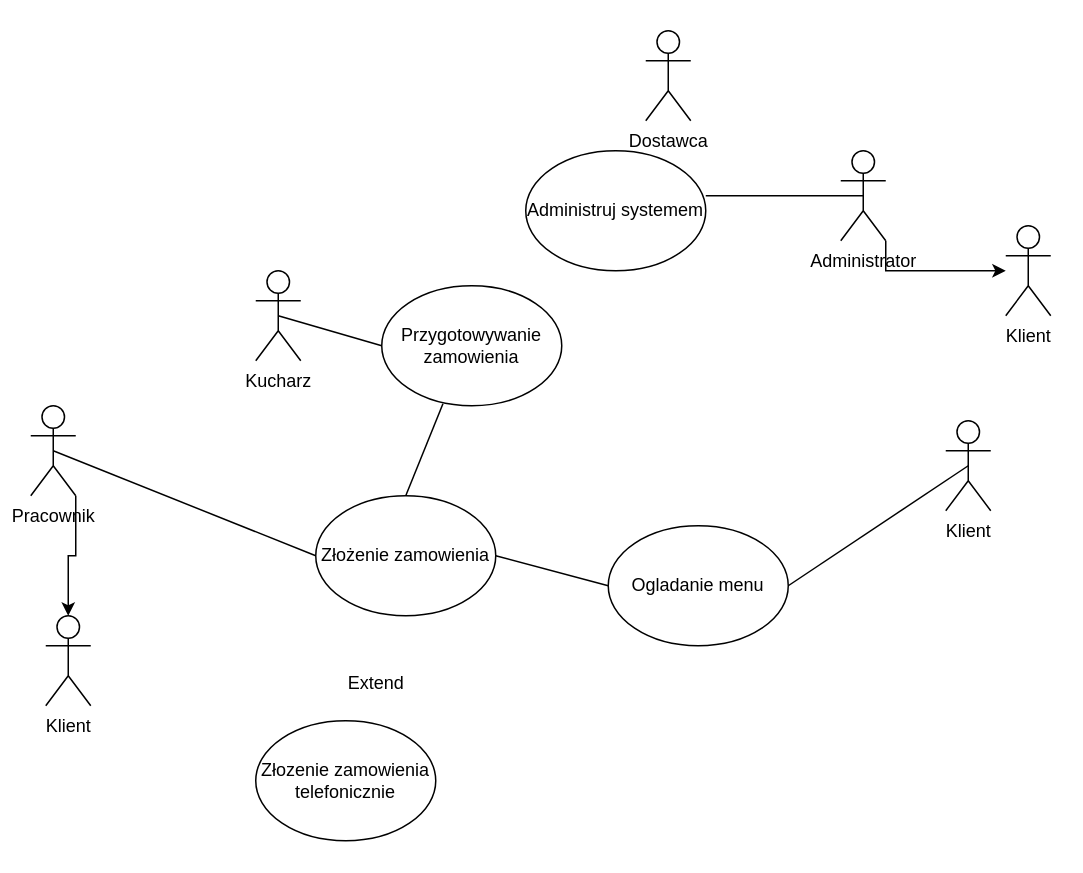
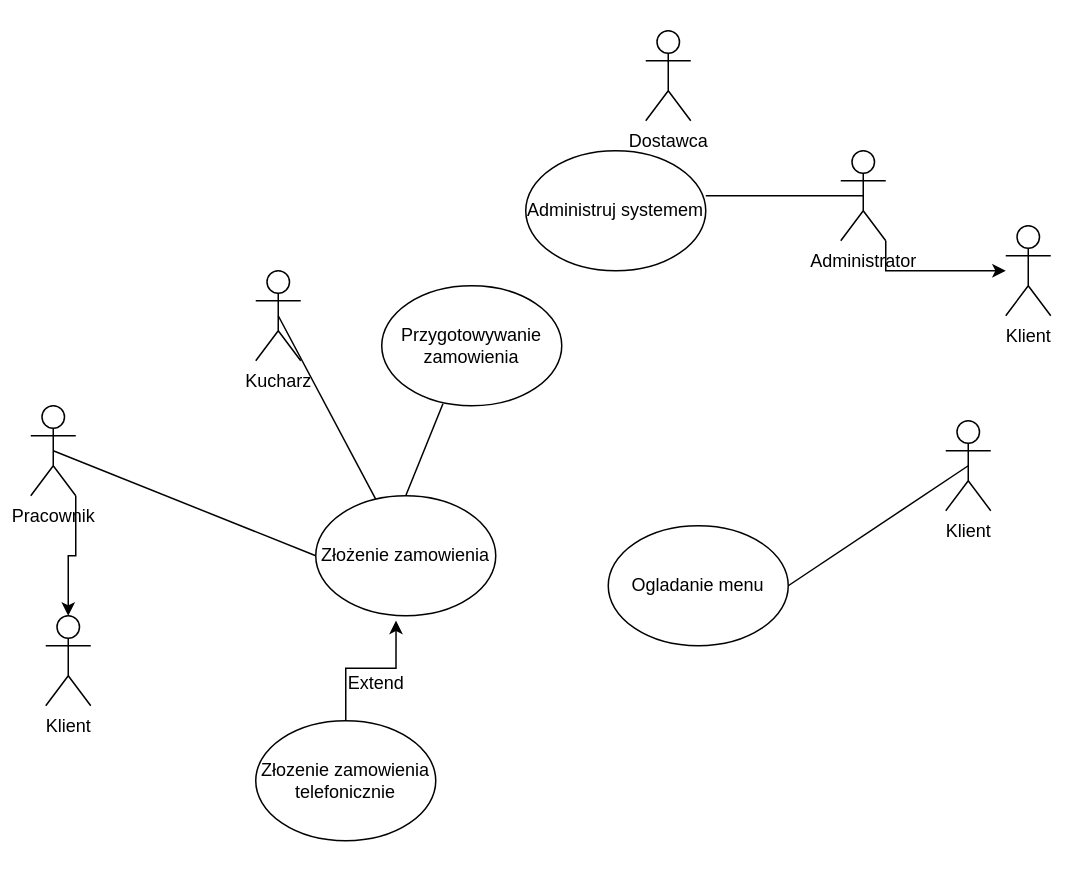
(331, 331) -> (339, 429)
(552, 571) -> none
none -> (364, 668)
